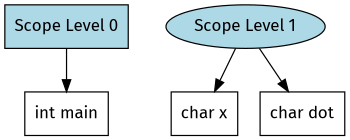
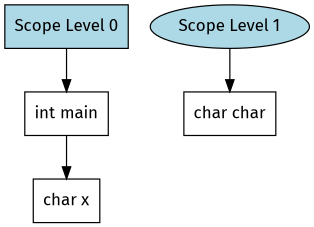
(228, 64) -> (67, 151)
(302, 114) -> (230, 114)
